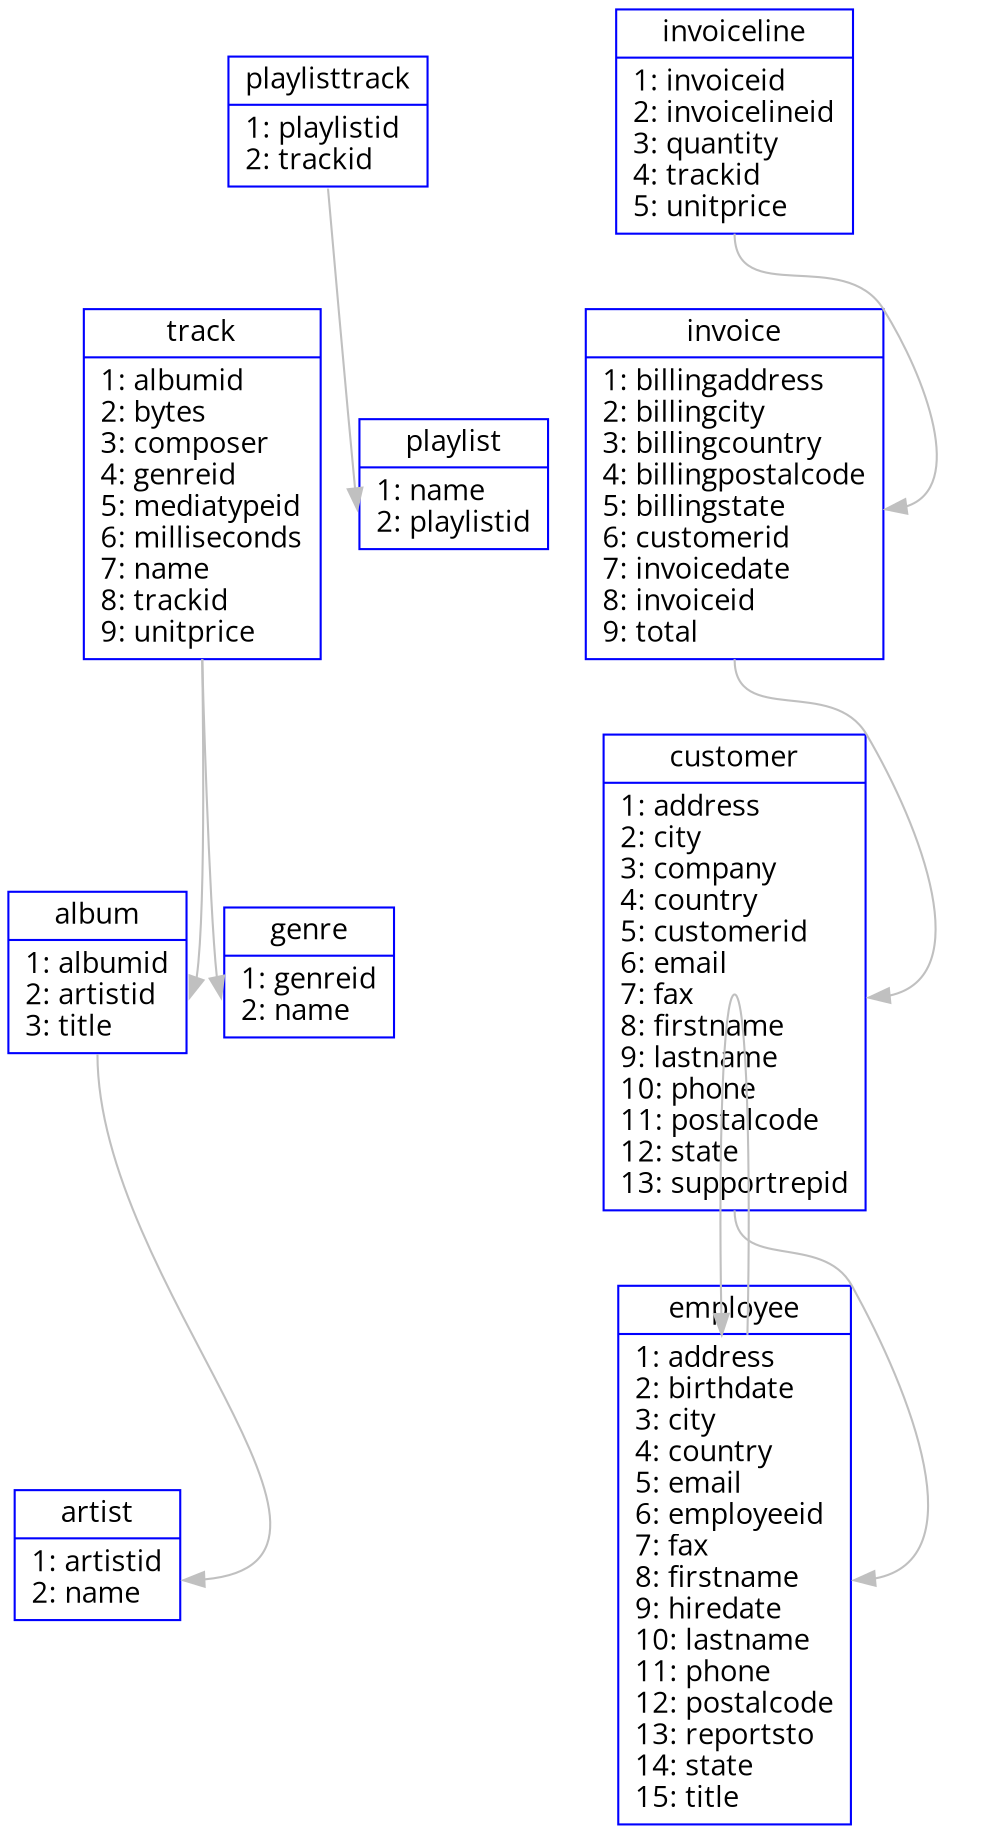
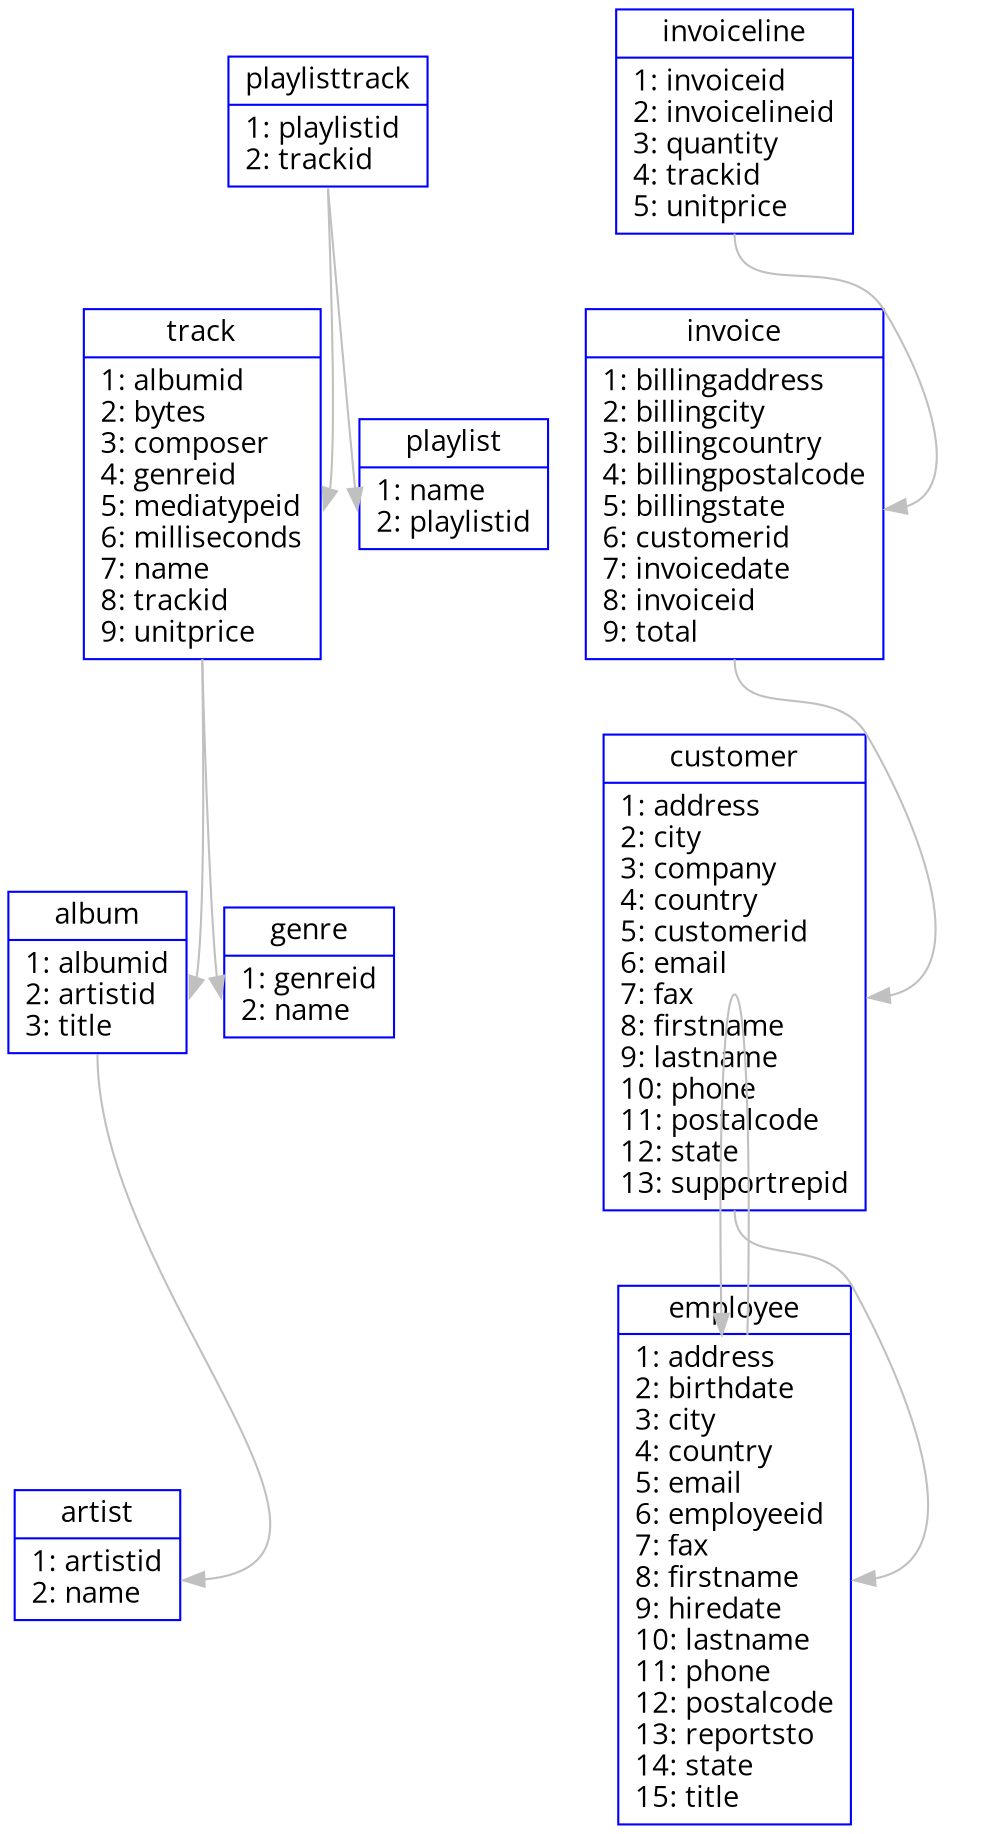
none -> (333, 391)
